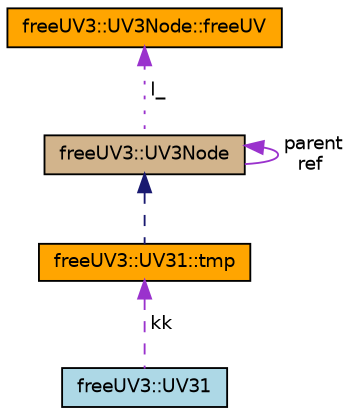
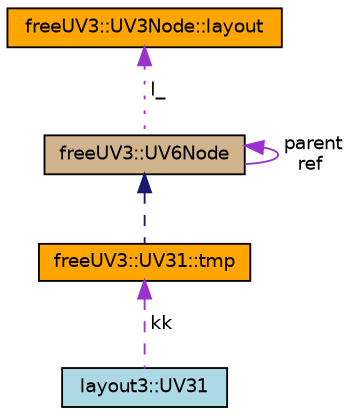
(145, 28) -> (145, 28)
(145, 155) -> (145, 155)
(145, 388) -> (145, 388)
